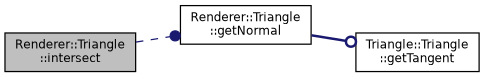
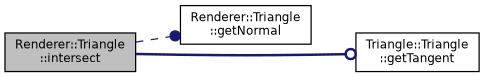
(329, 38) -> (241, 55)
